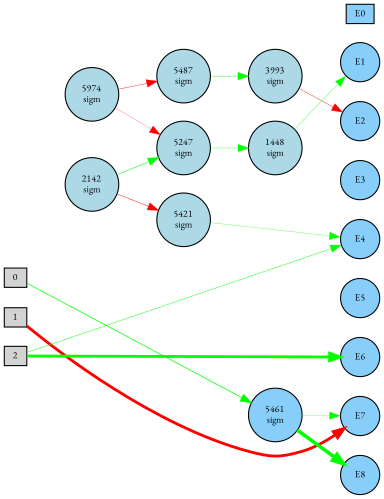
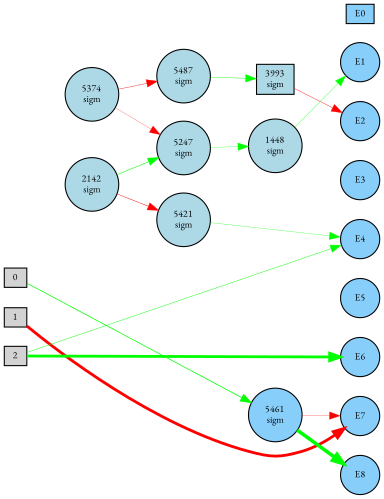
(275, 76) -> (275, 79)
(92, 94) -> (92, 94)
(316, 415) -> (316, 415)
